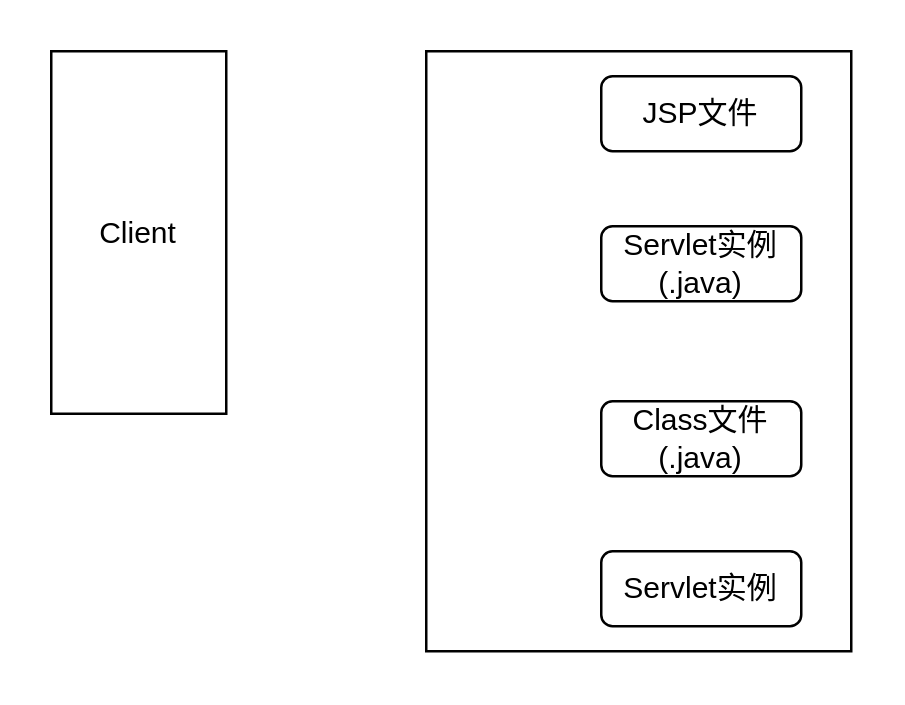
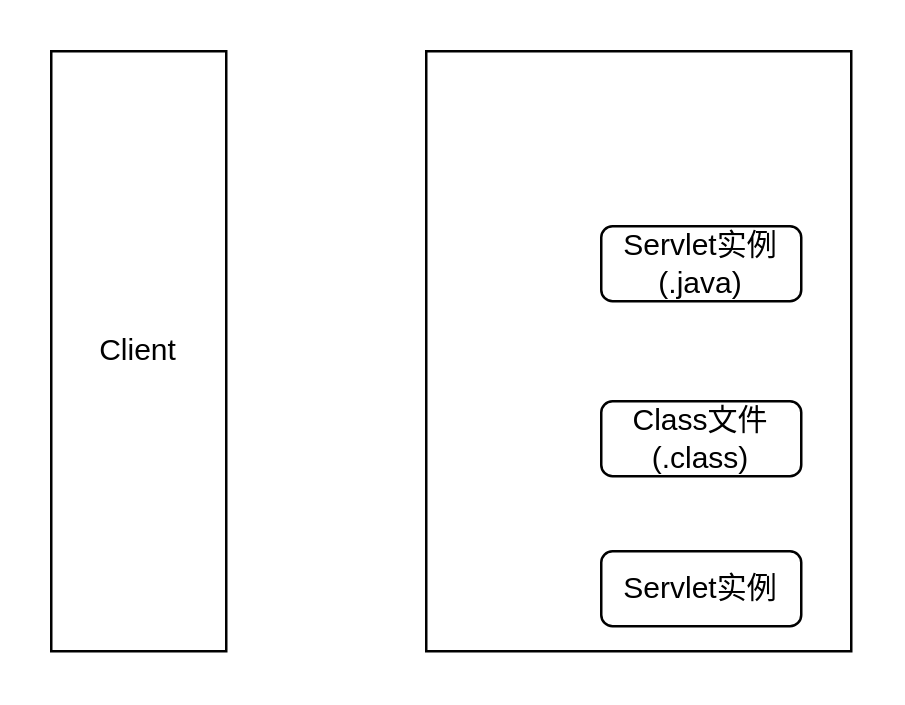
(701, 114) -> none
(139, 233) -> (139, 351)
(701, 439) -> (701, 439)
